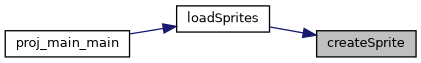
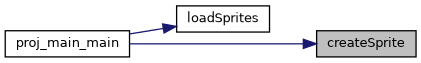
(287, 30) -> (216, 44)
